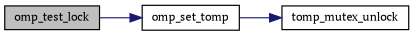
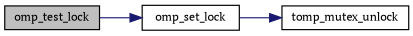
(191, 18) -> (191, 18)
